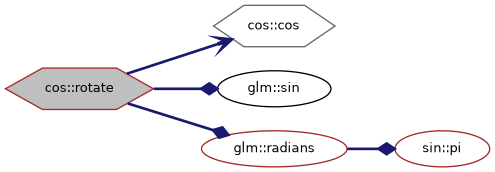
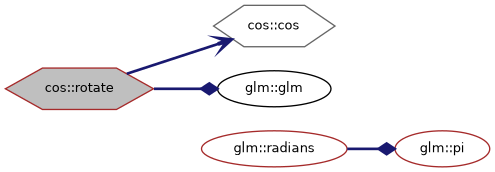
(274, 89) -> (274, 89)
(170, 117) -> none
(442, 149) -> (442, 149)
